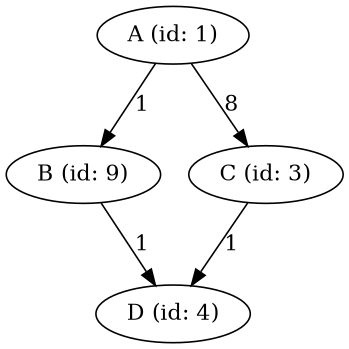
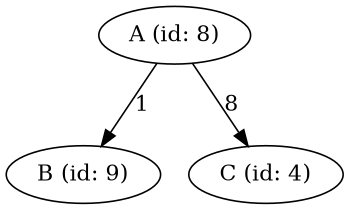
(173, 35) -> (175, 35)
(266, 175) -> (266, 175)
(173, 314) -> none
